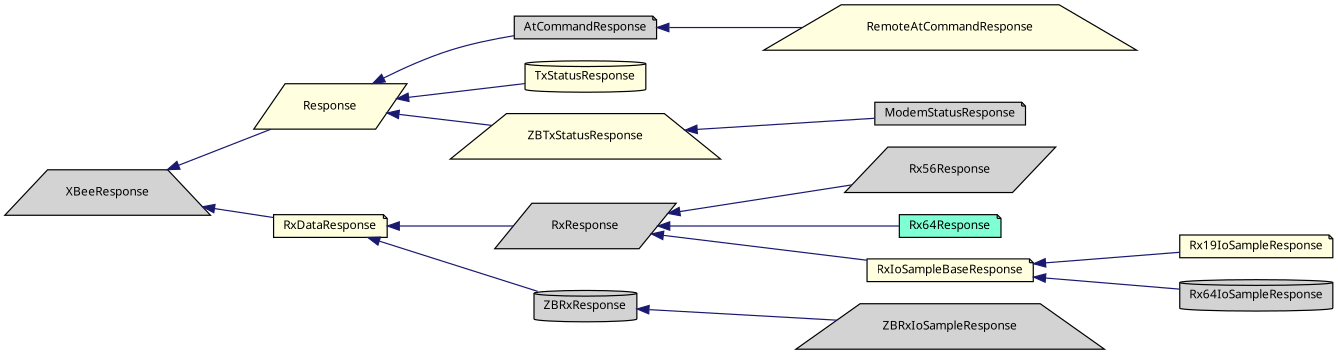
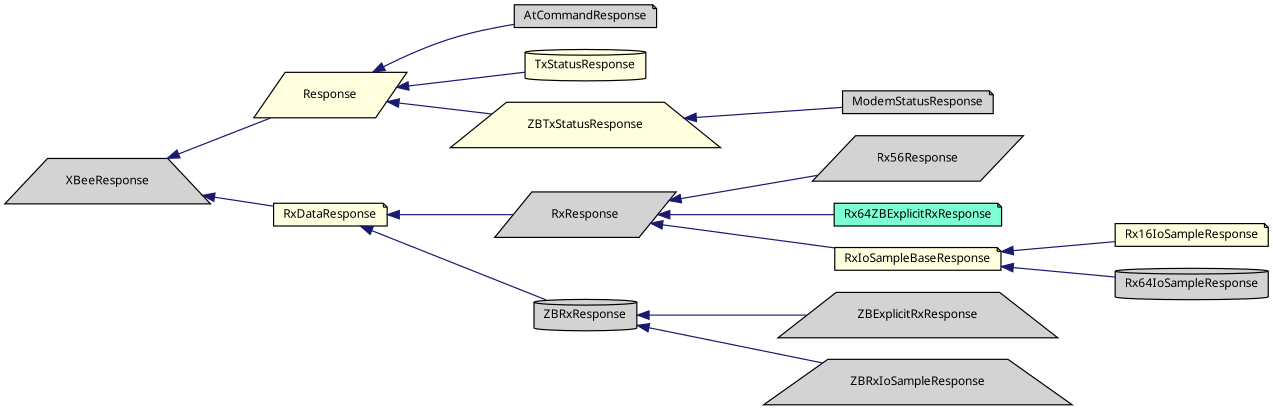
(950, 28) -> none
(950, 226) -> (918, 215)
(1256, 246) -> (1192, 235)
none -> (918, 315)
